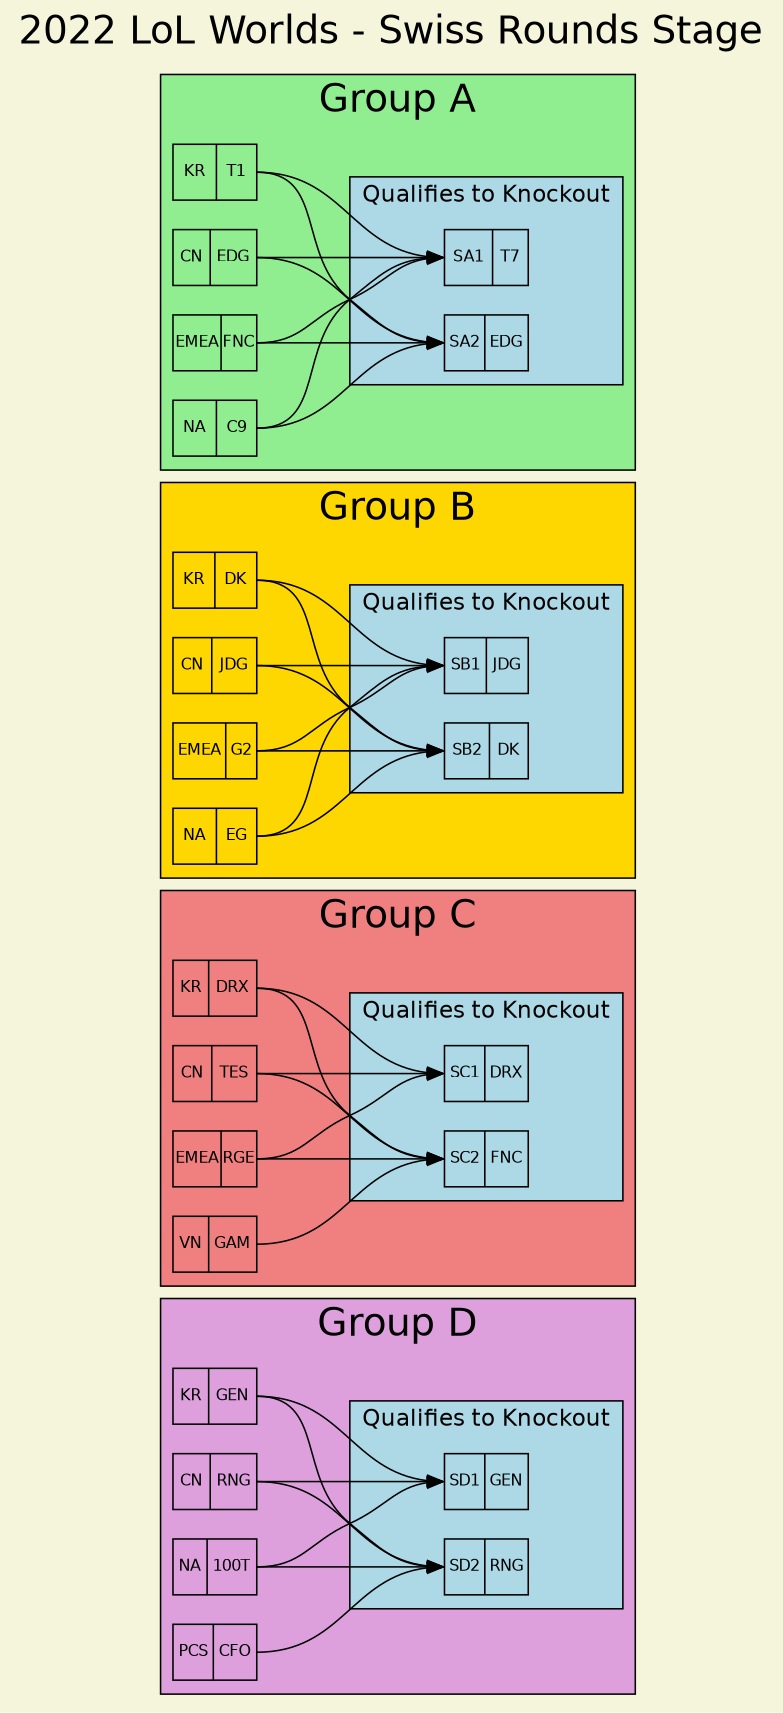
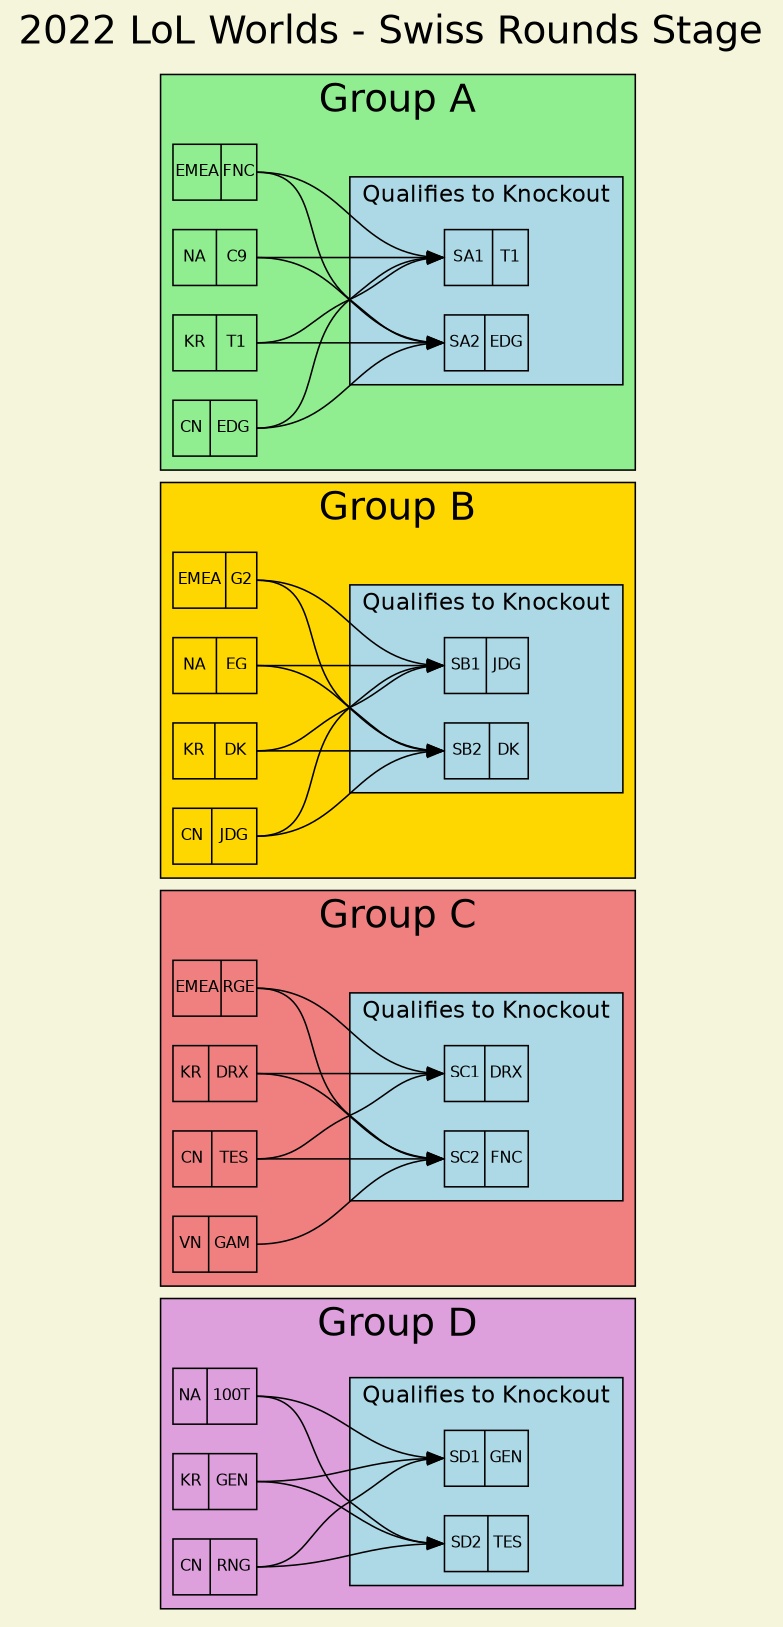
(510, 257) -> (510, 257)
(507, 1566) -> (508, 1543)
(215, 1652) -> none
